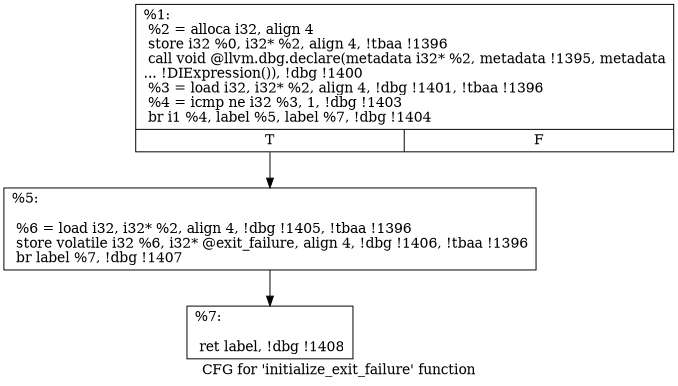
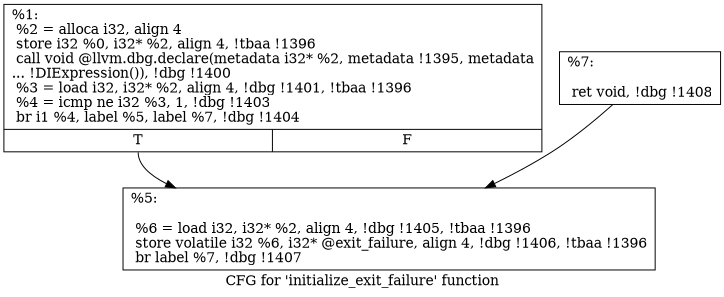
(270, 283) -> (557, 149)
(270, 347) -> (640, 93)
